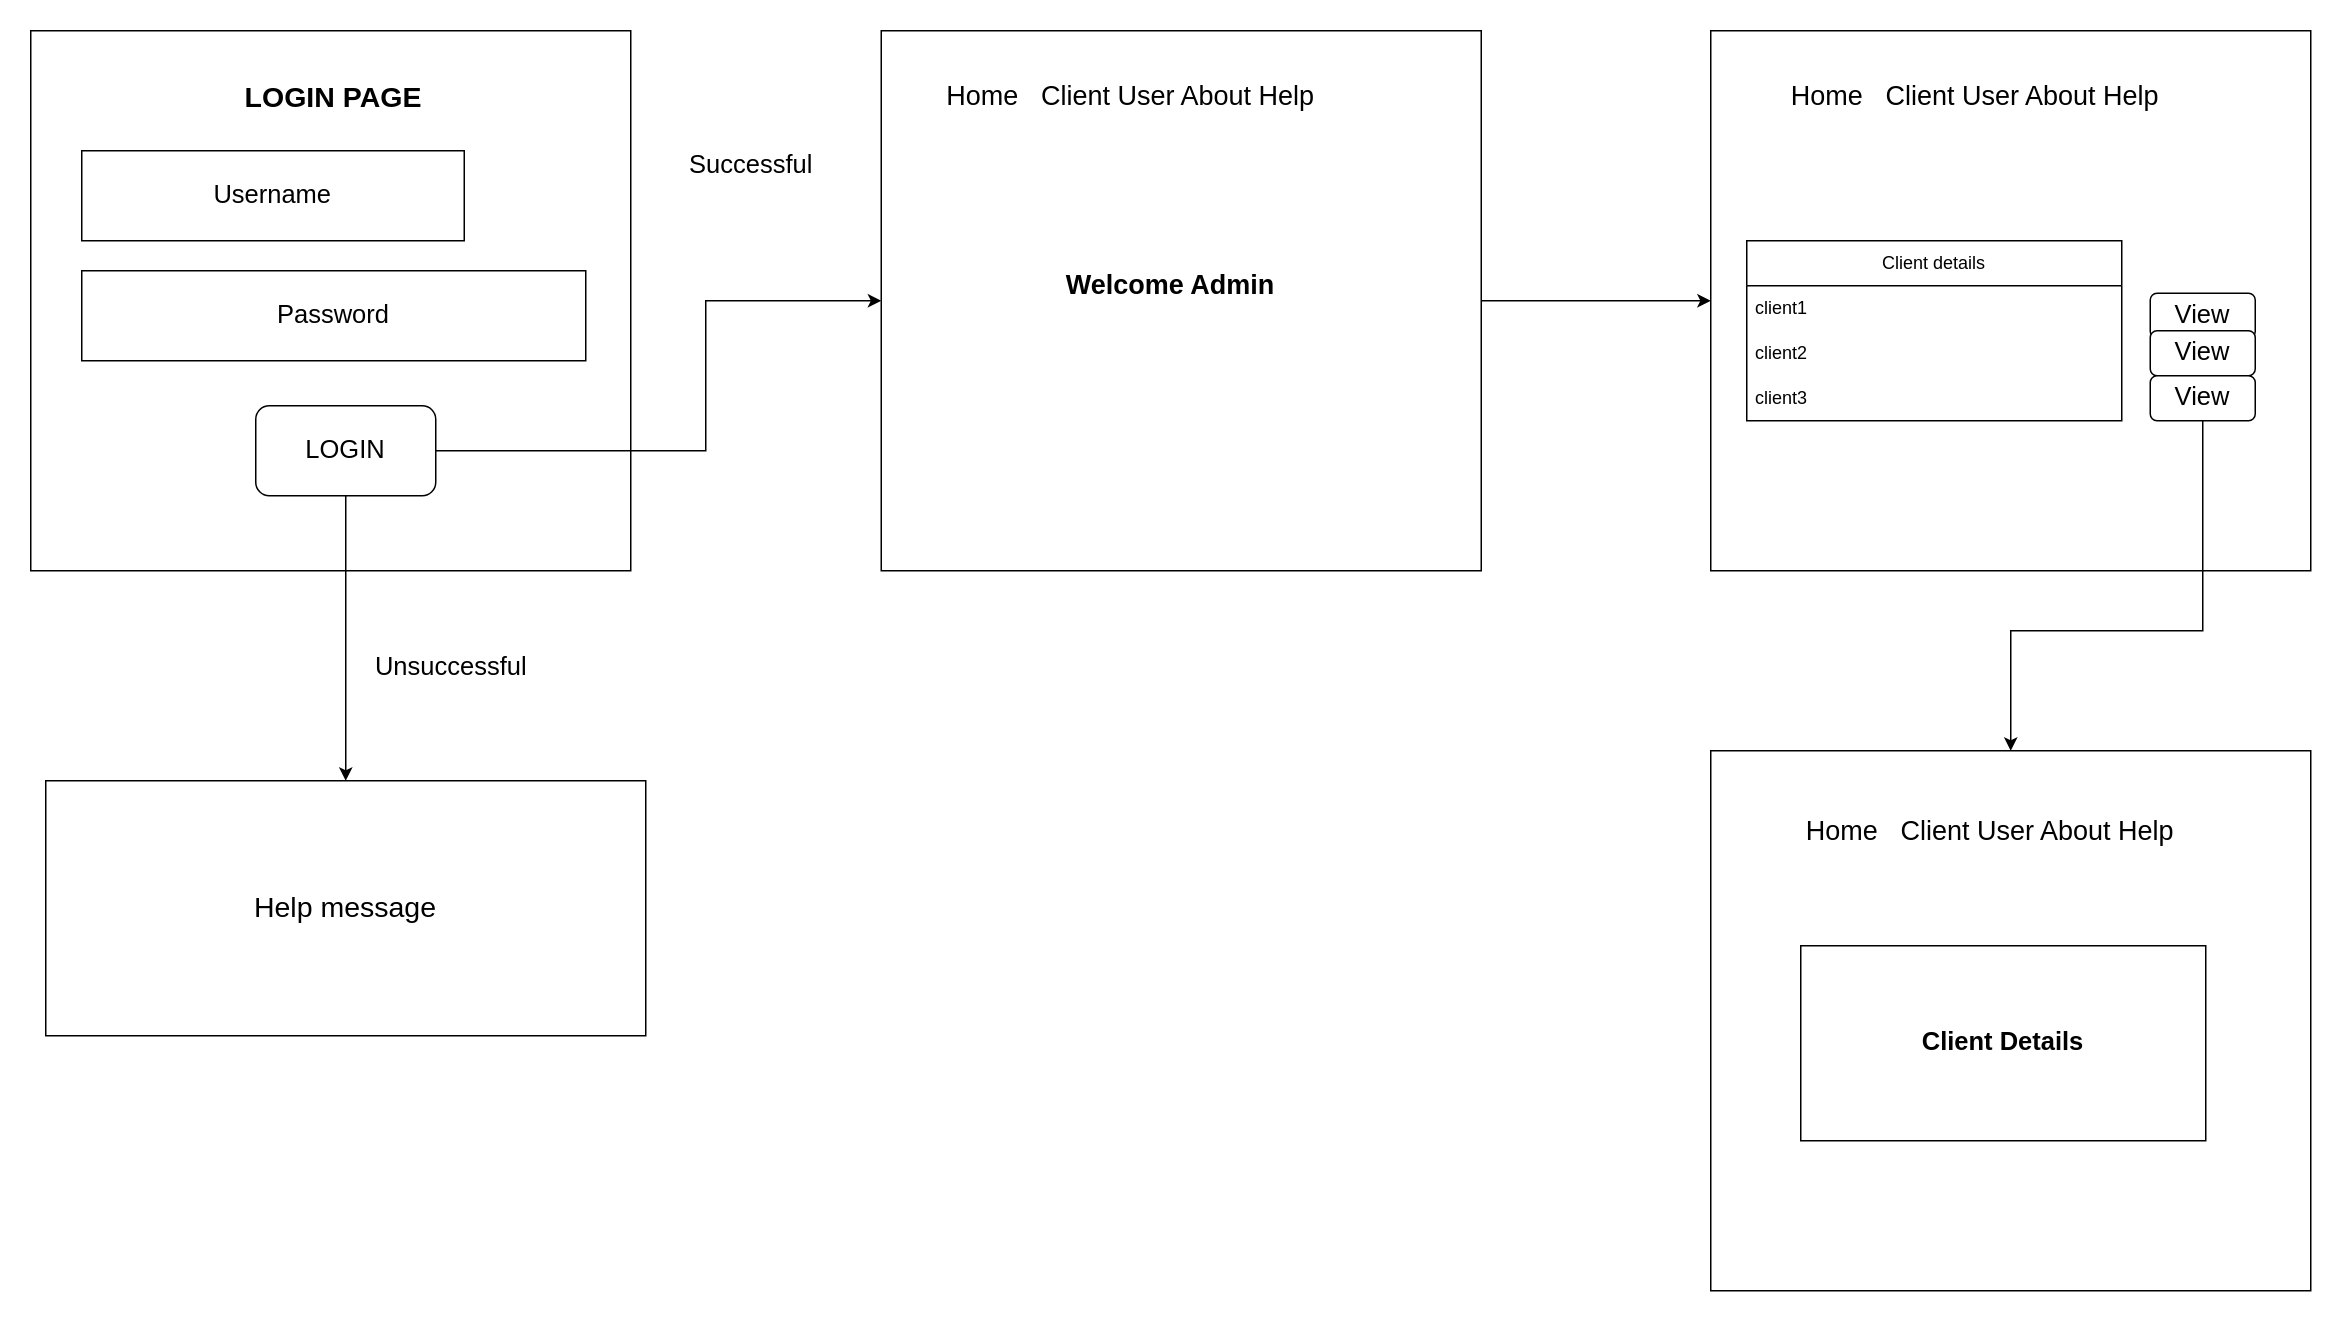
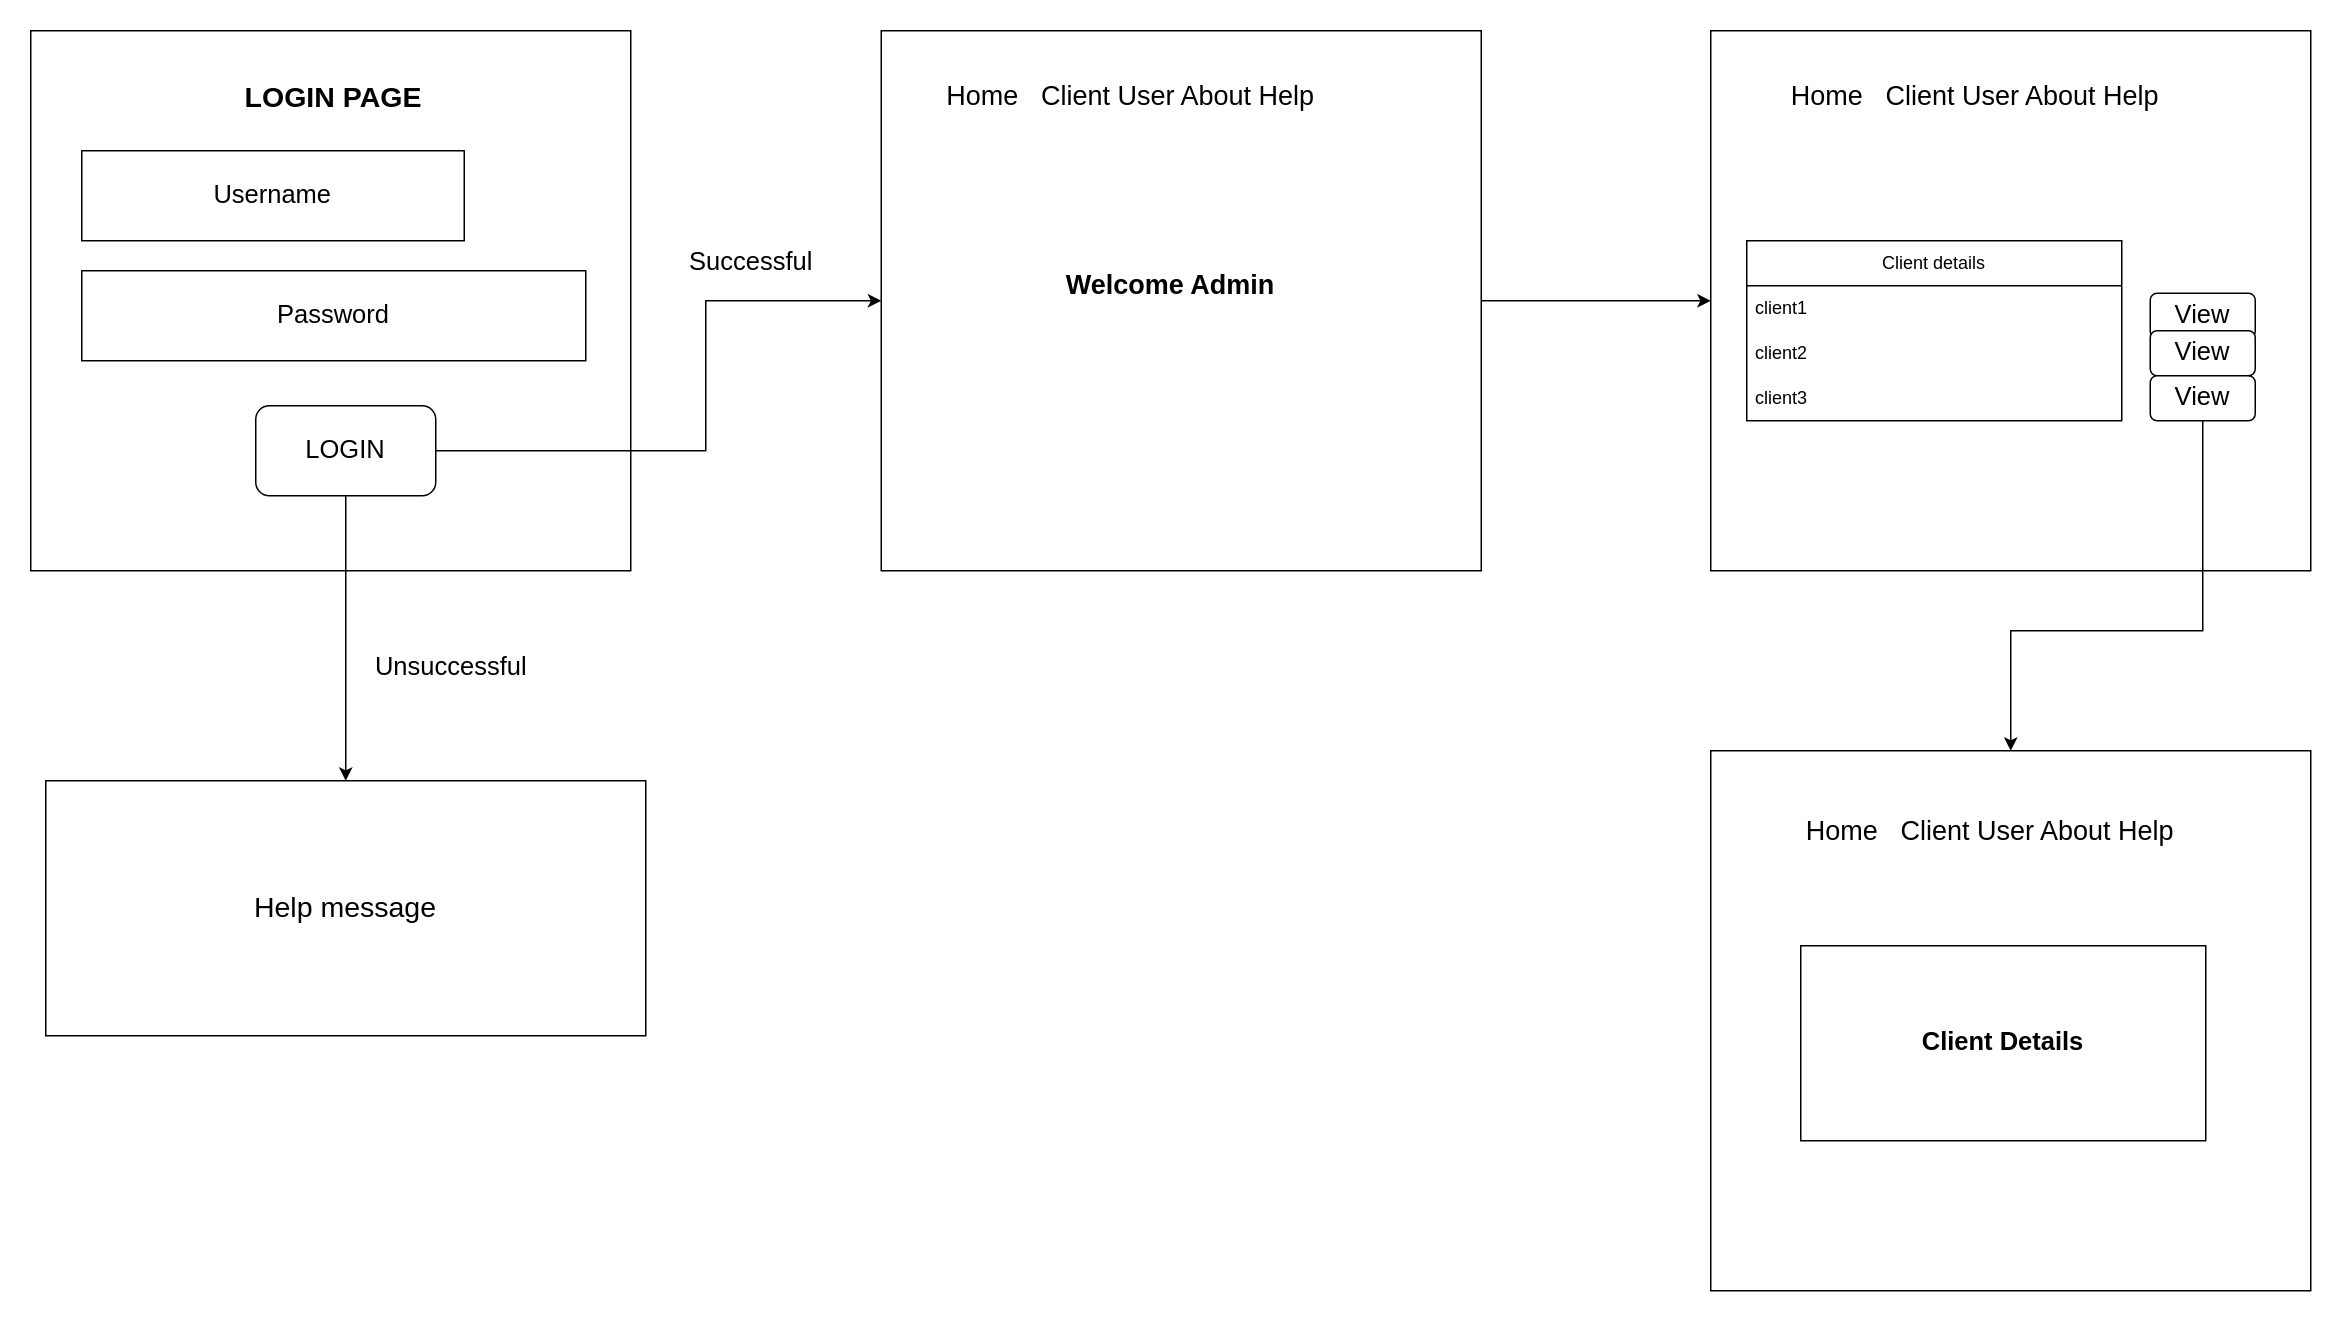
(751, 166) -> (751, 263)
